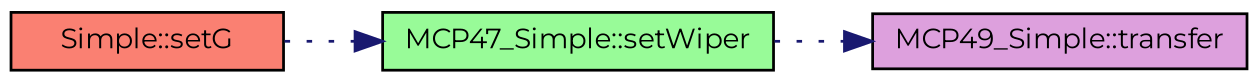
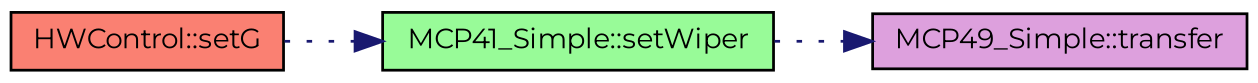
(147, 41) -> (147, 41)
(578, 41) -> (578, 41)
